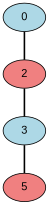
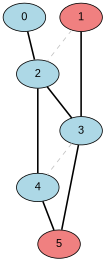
none -> (81, 17)
(24, 74) -> (38, 74)
none -> (38, 187)
